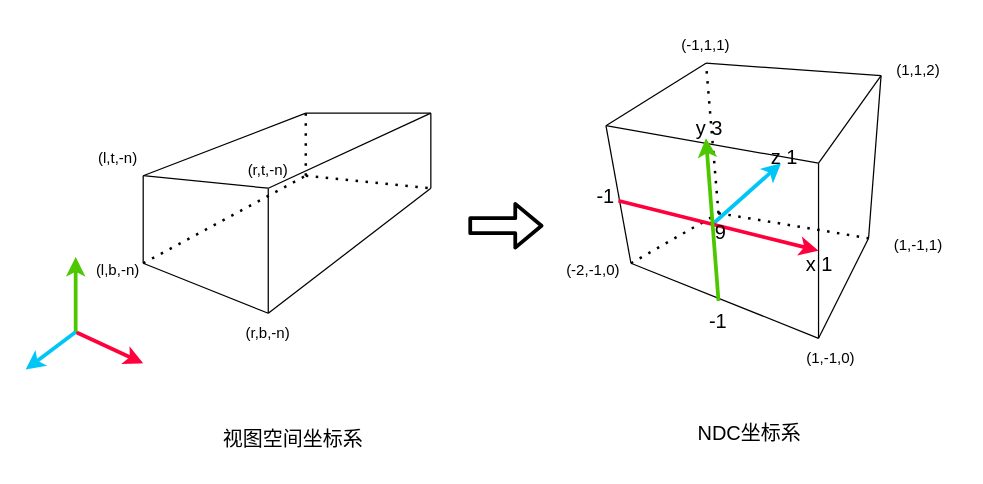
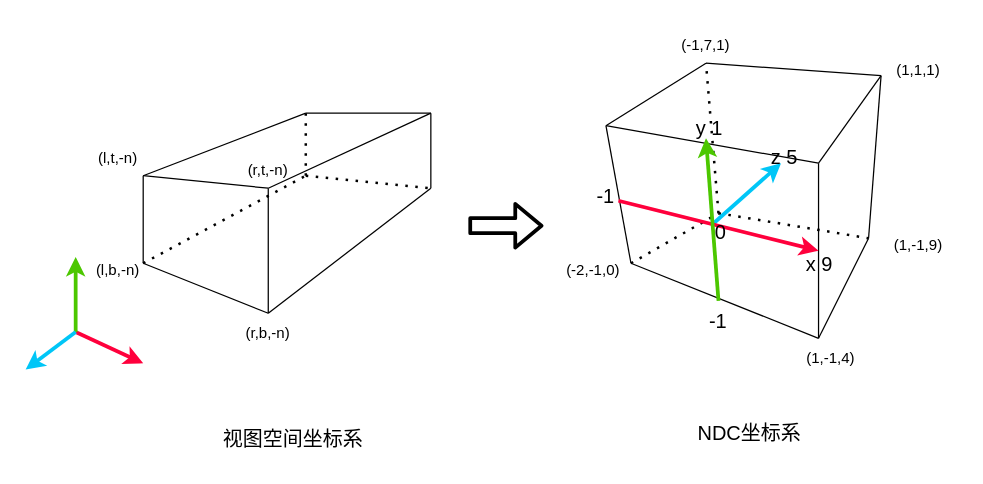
(705, 45) -> (705, 45)
(918, 70) -> (918, 70)
(709, 128) -> (709, 128)
(784, 157) -> (784, 157)
(720, 232) -> (720, 232)
(918, 245) -> (918, 245)
(819, 265) -> (819, 265)
(830, 358) -> (830, 358)
